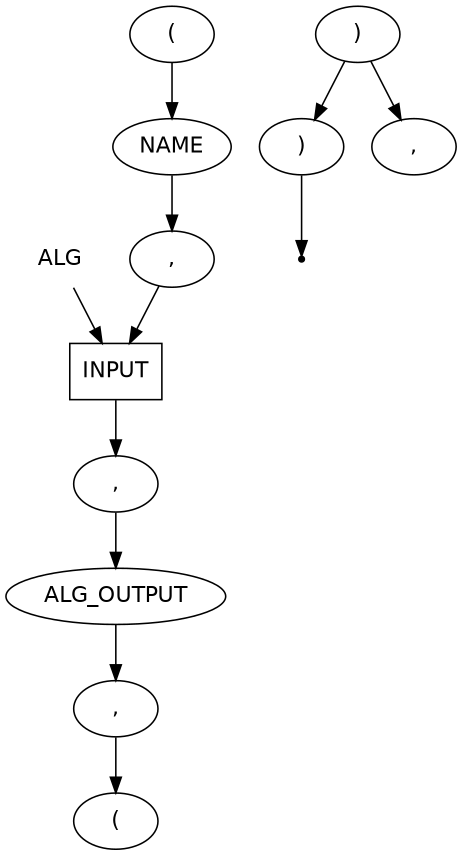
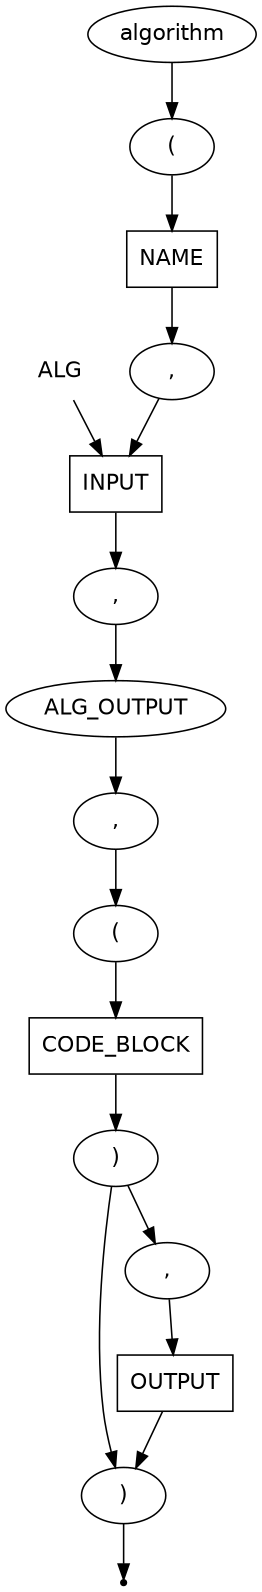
none -> (172, 34)
(172, 147) -> (172, 259)
none -> (116, 1046)
none -> (175, 1383)
